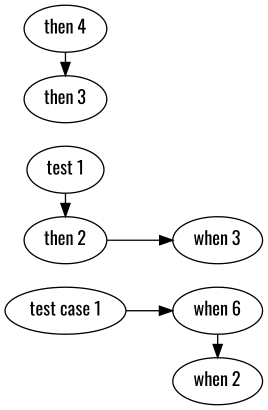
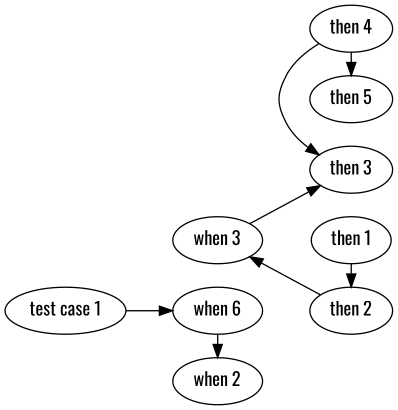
none -> (351, 99)
(65, 170) -> (351, 240)
none -> (279, 208)
